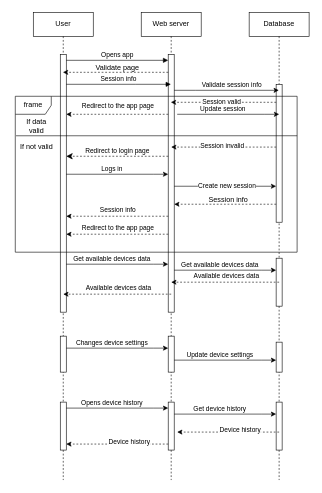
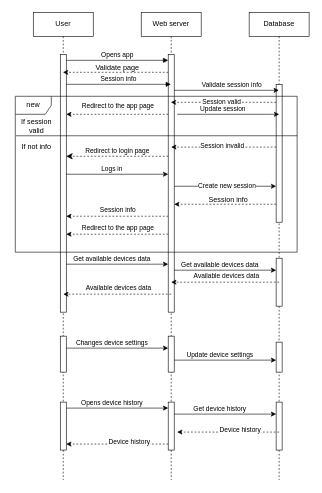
(33, 105) -> (33, 105)
(37, 126) -> (37, 126)
(37, 147) -> (37, 147)
